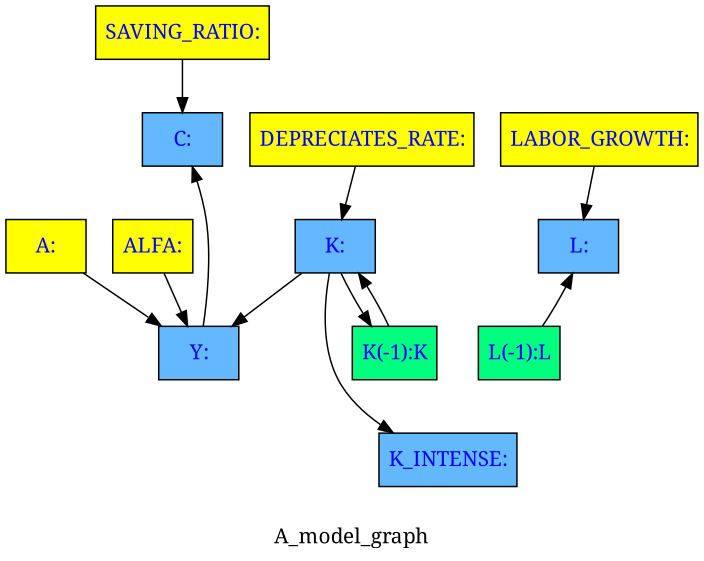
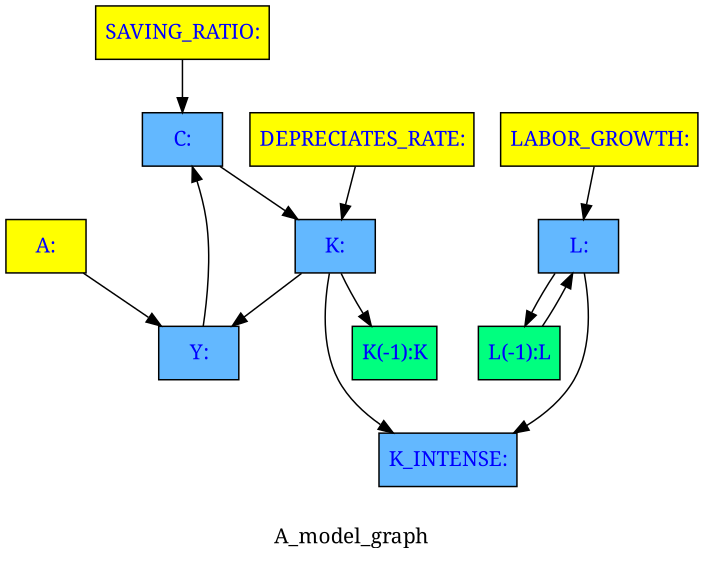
(153, 246) -> none
none -> (543, 293)
(378, 306) -> (252, 188)
none -> (582, 360)
